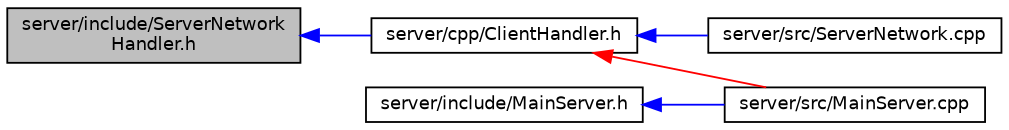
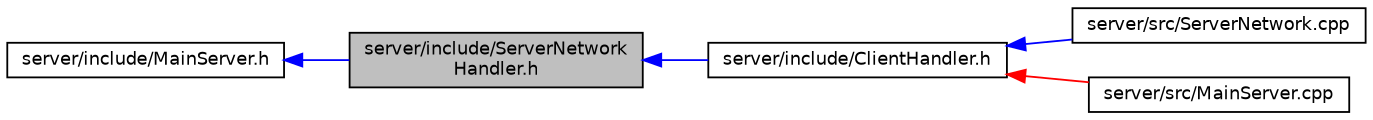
(504, 36) -> (858, 60)
(693, 105) -> (326, 60)
